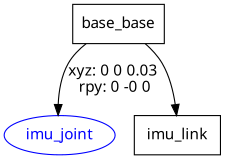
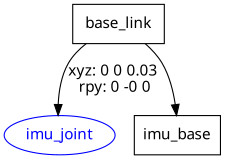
(119, 24) -> (119, 24)
(177, 135) -> (177, 135)
